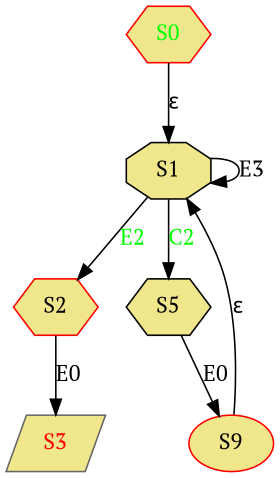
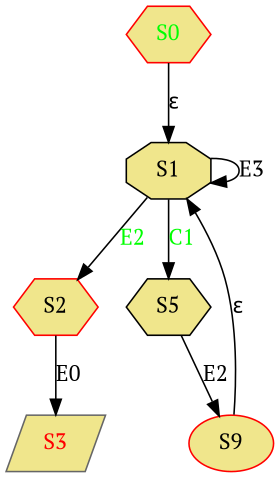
(182, 239) -> (182, 239)
(216, 375) -> (216, 375)
